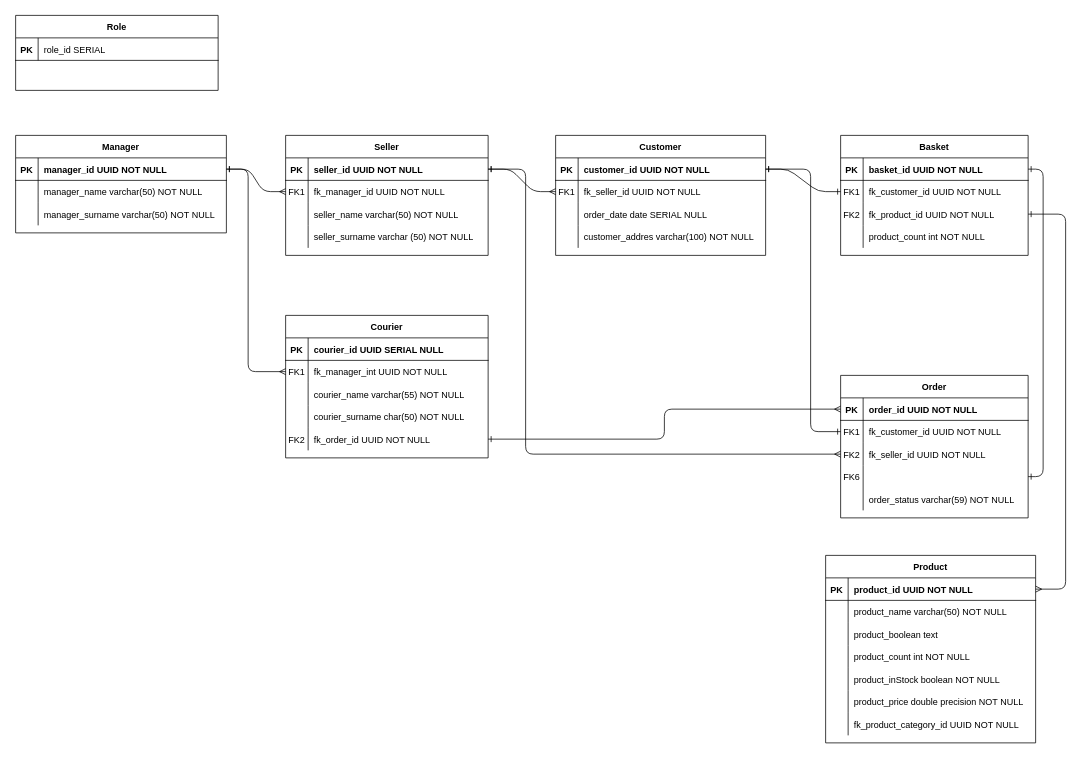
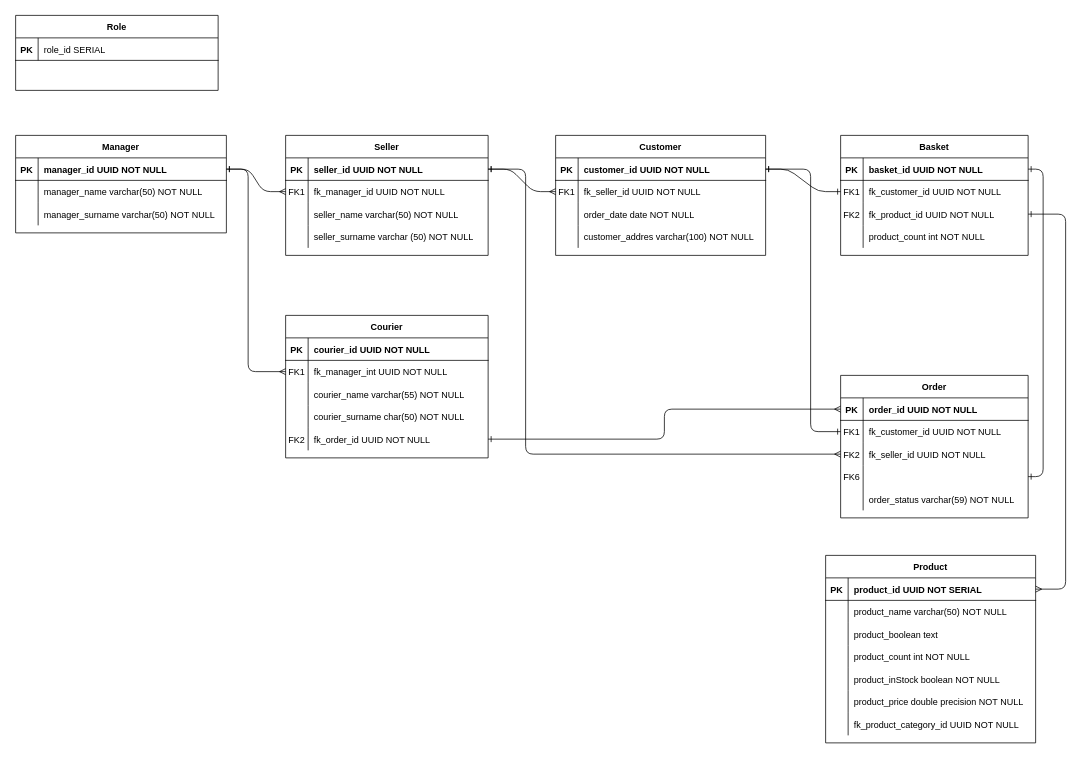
(648, 215) -> (640, 215)
(378, 350) -> (370, 350)
(909, 590) -> (914, 590)
